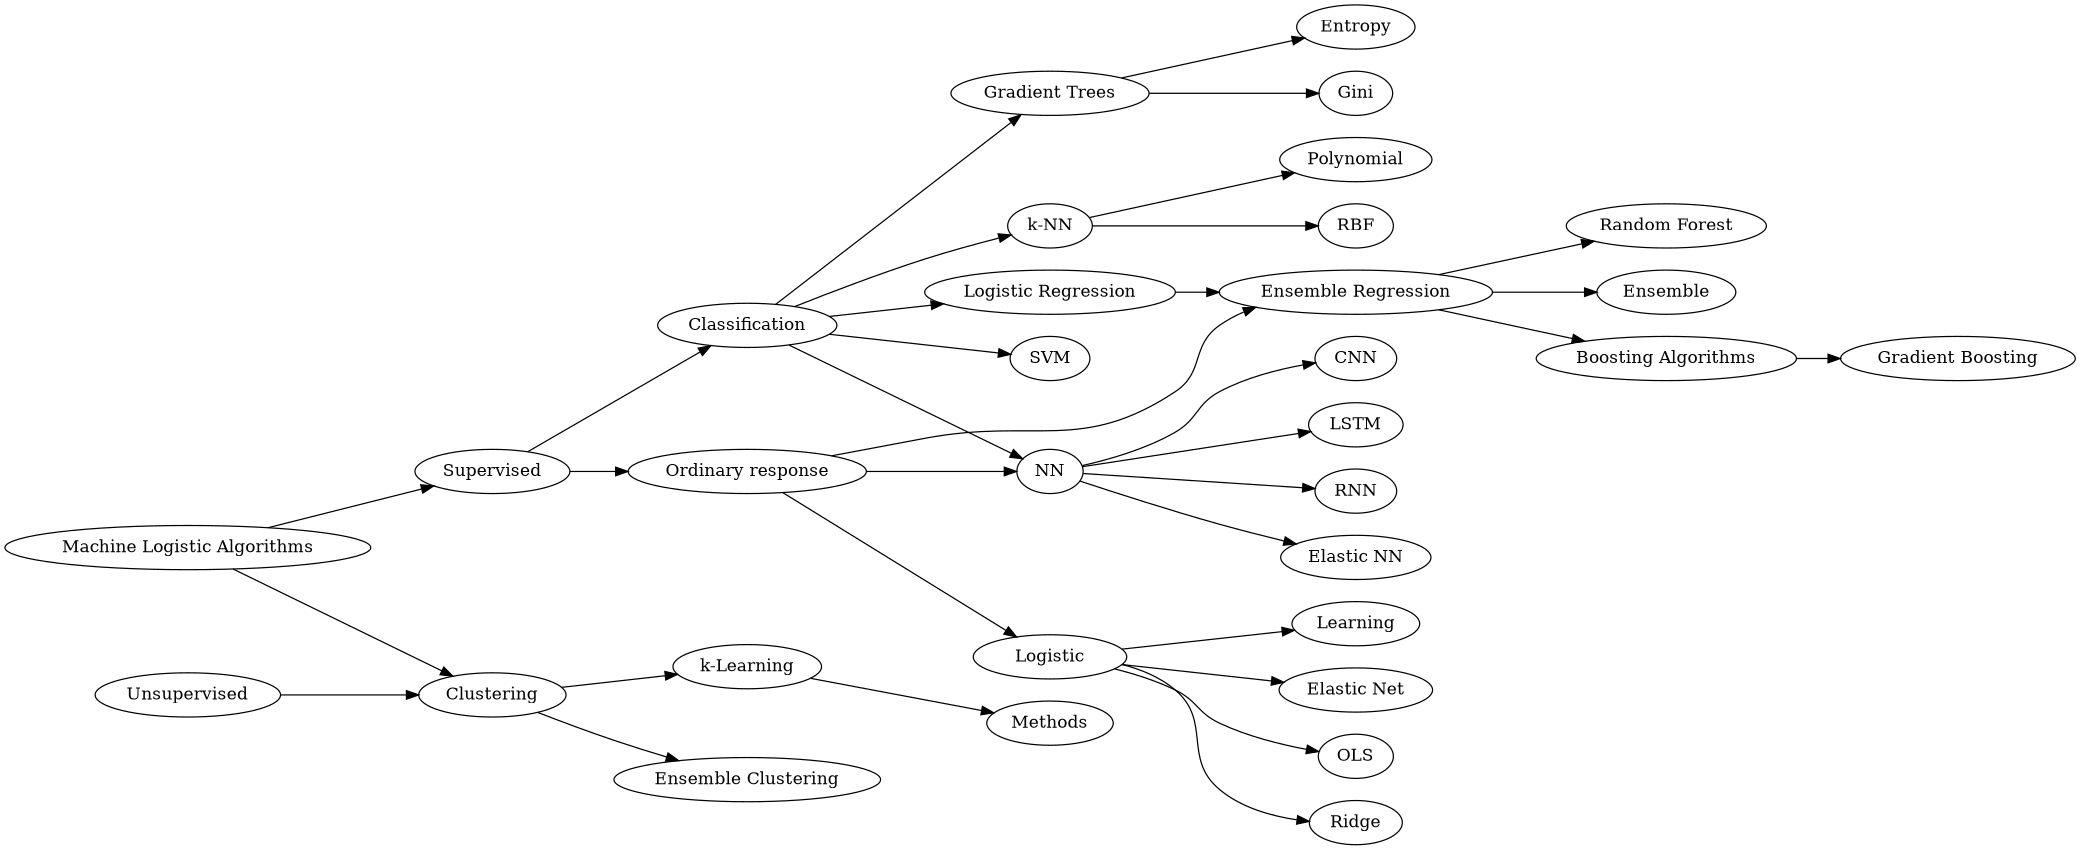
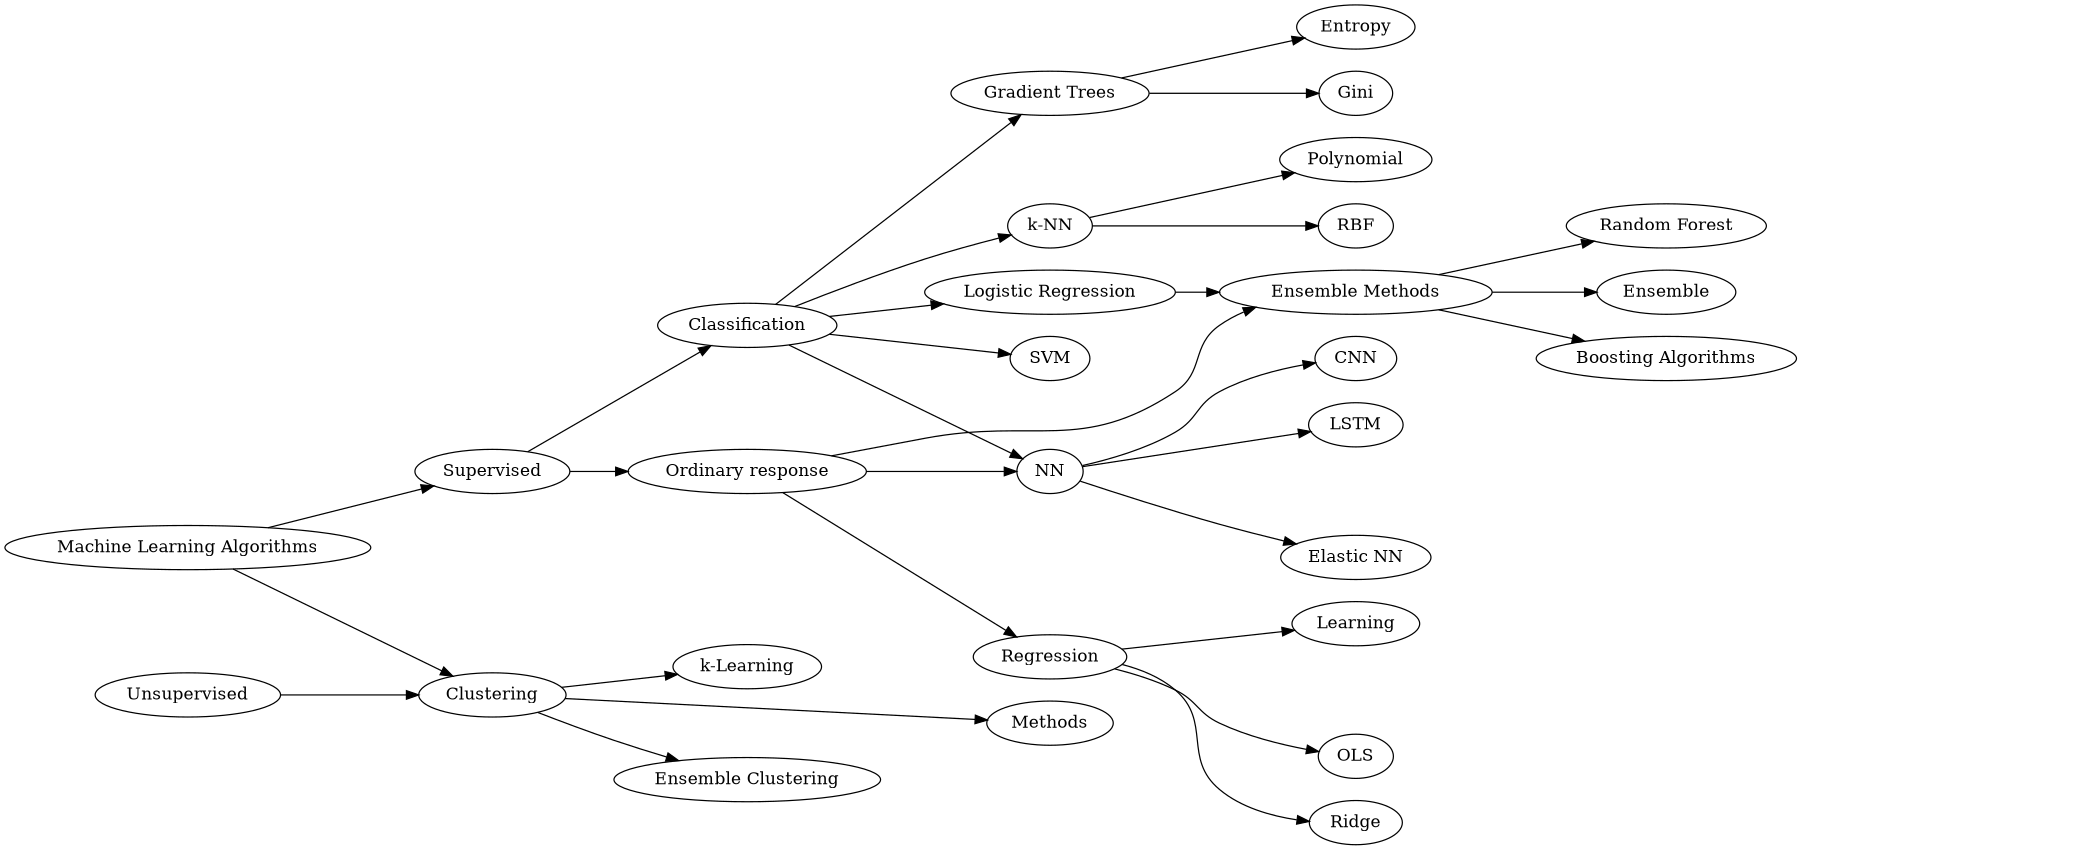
(1356, 292) -> (1356, 292)
(1958, 359) -> none
(1356, 491) -> none
(188, 548) -> (188, 548)
(1050, 657) -> (1050, 657)
(1356, 690) -> none
(896, 694) -> (770, 709)
